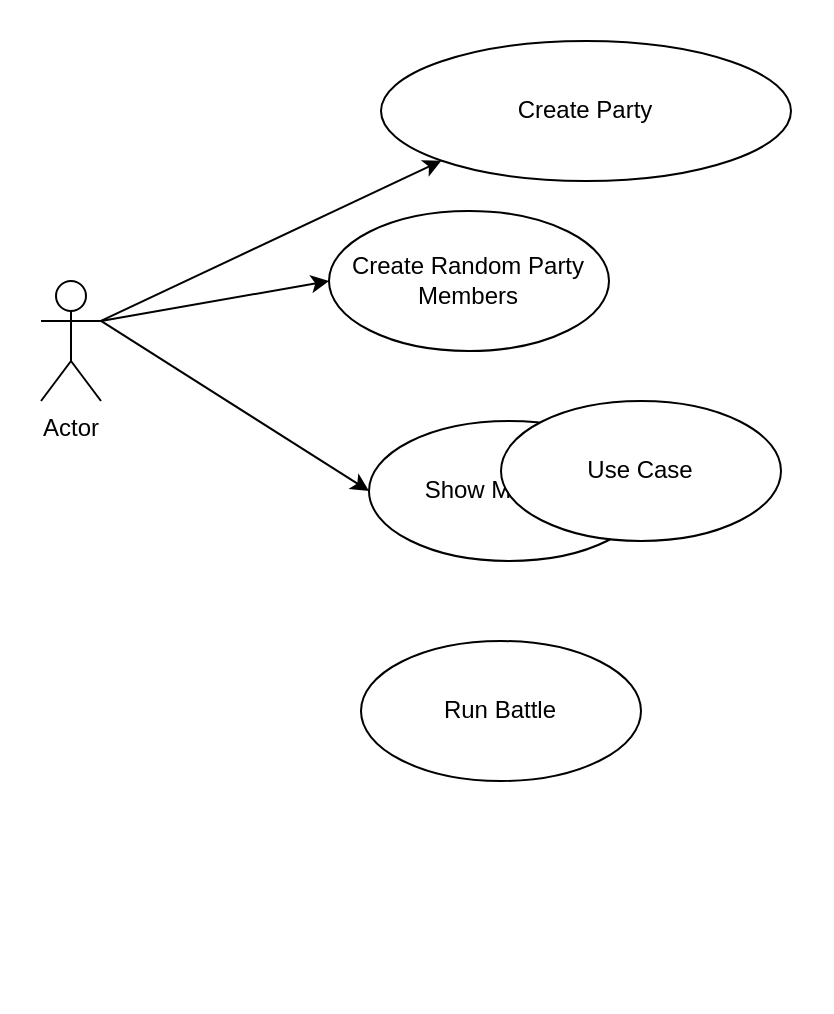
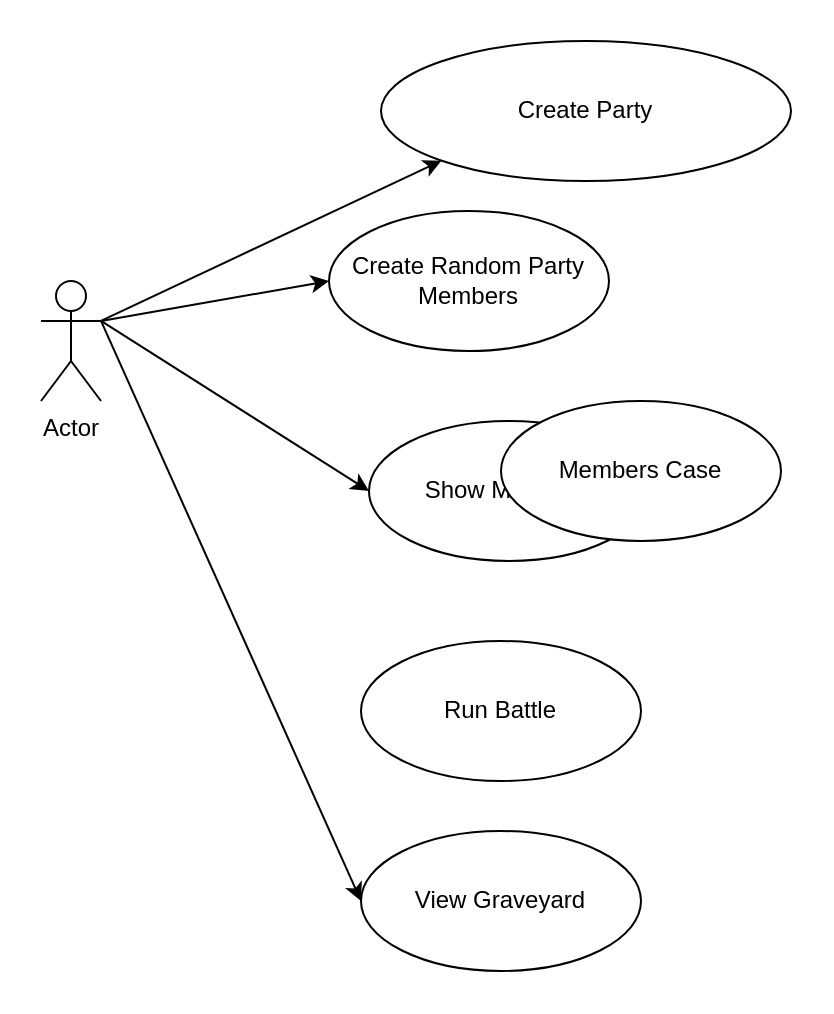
(641, 471) -> (641, 471)
none -> (229, 607)
none -> (501, 901)
